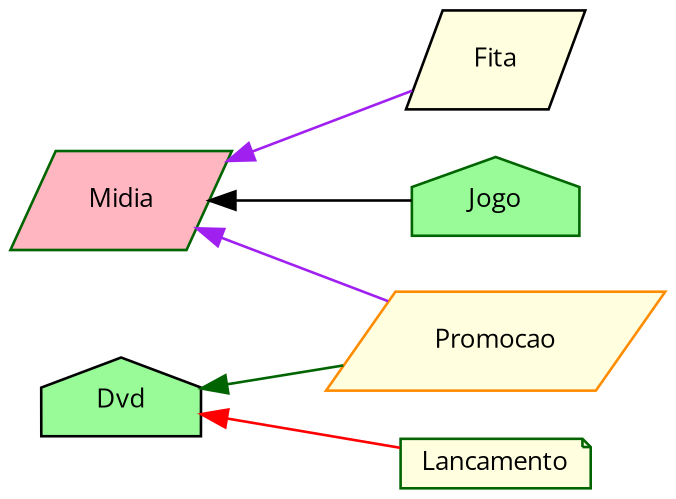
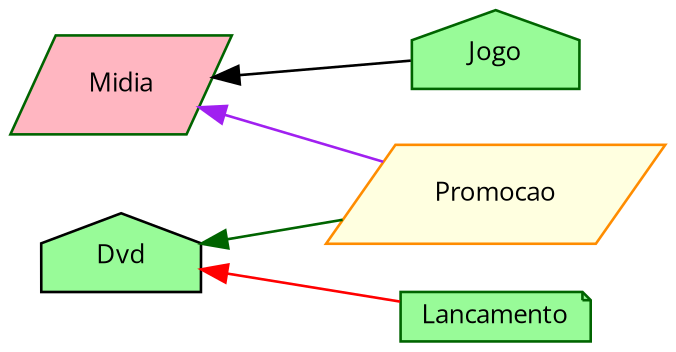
(496, 60) -> none
(496, 464) -> (496, 317)
